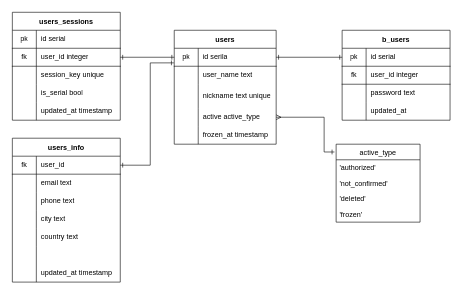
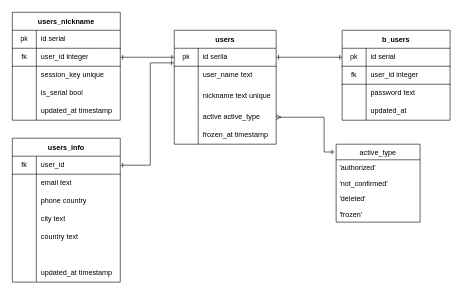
(66, 22) -> (66, 22)
(60, 201) -> (66, 201)
